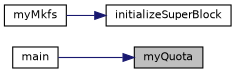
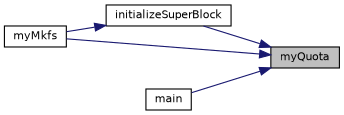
none -> (232, 35)
none -> (163, 46)
